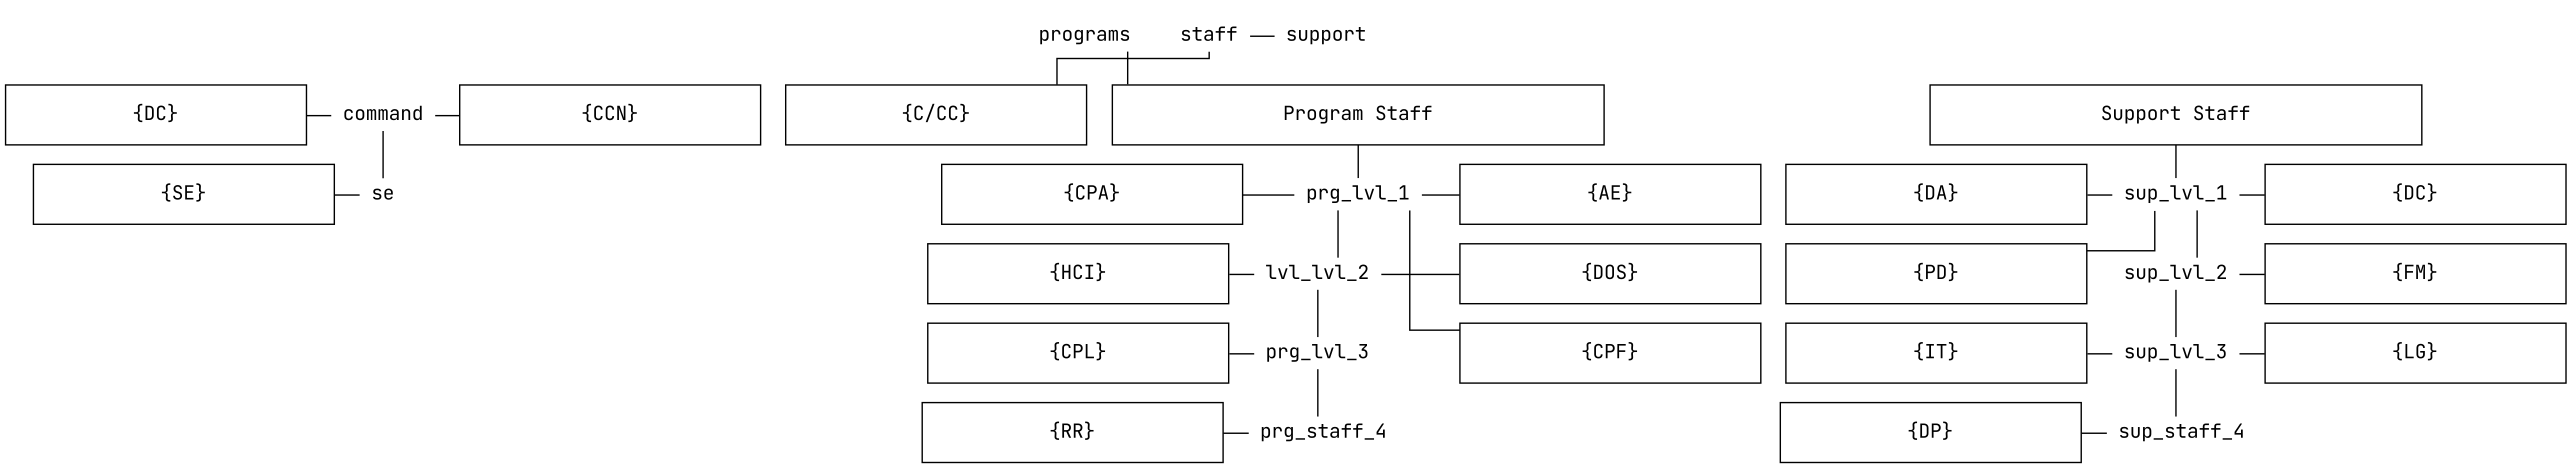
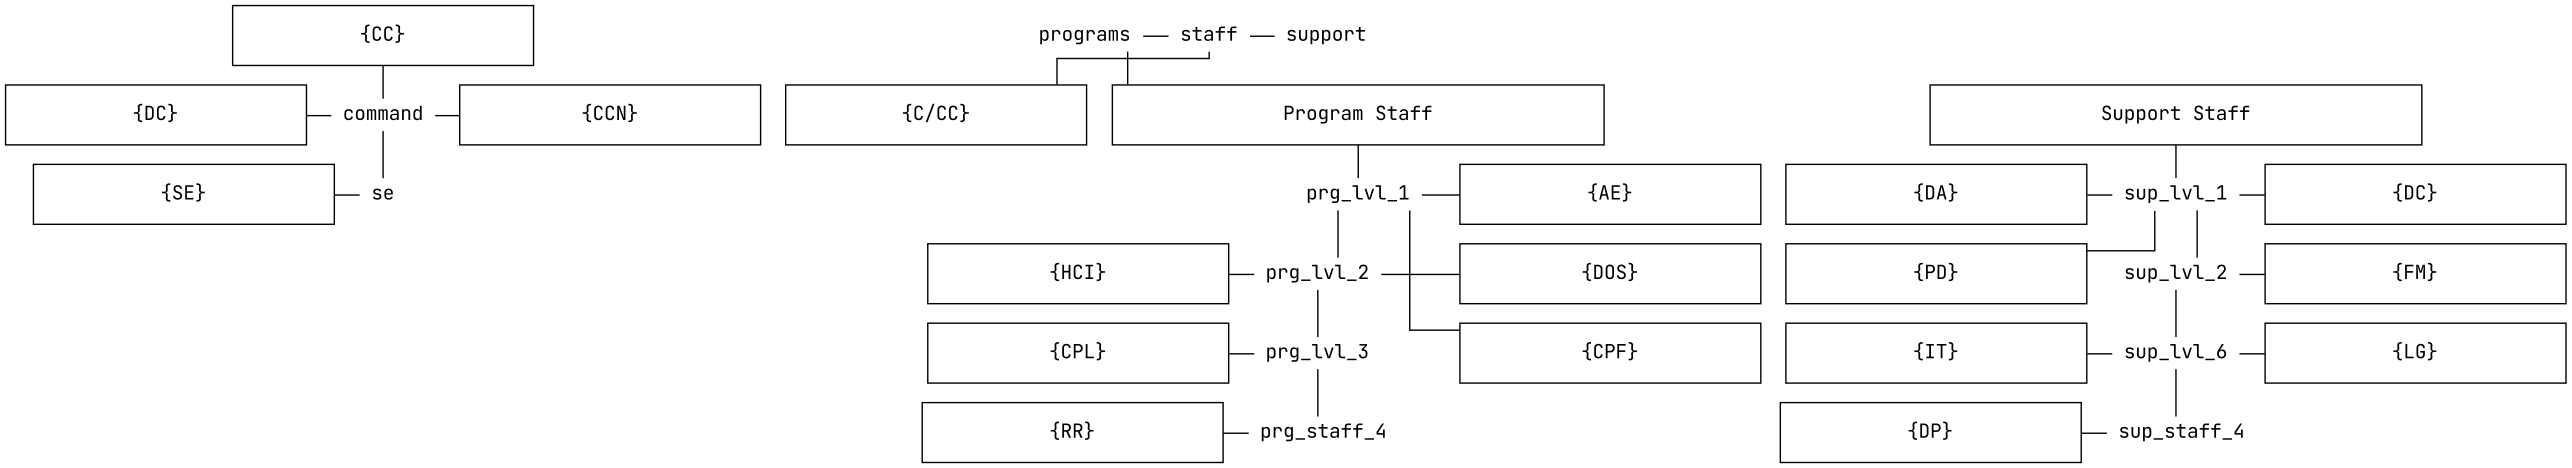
none -> (383, 36)
none -> (1156, 36)
(1092, 194) -> none
(1318, 274) -> (1318, 274)
(2176, 353) -> (2176, 353)
